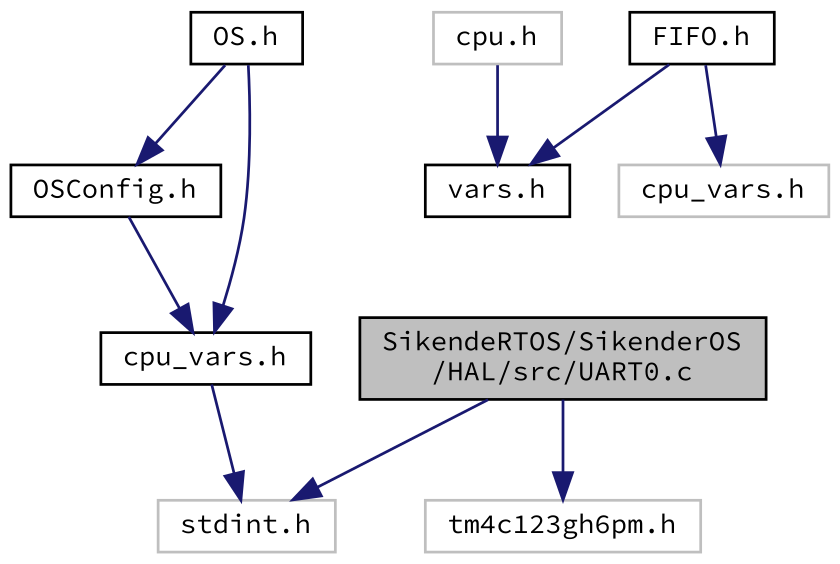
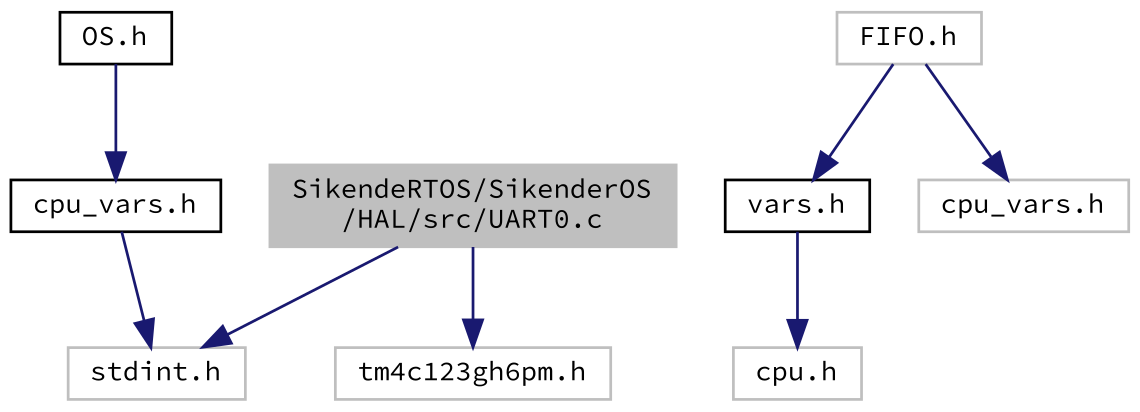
(702, 38) -> (909, 38)
(498, 101) -> (797, 276)
(116, 191) -> none
(563, 359) -> (473, 206)
